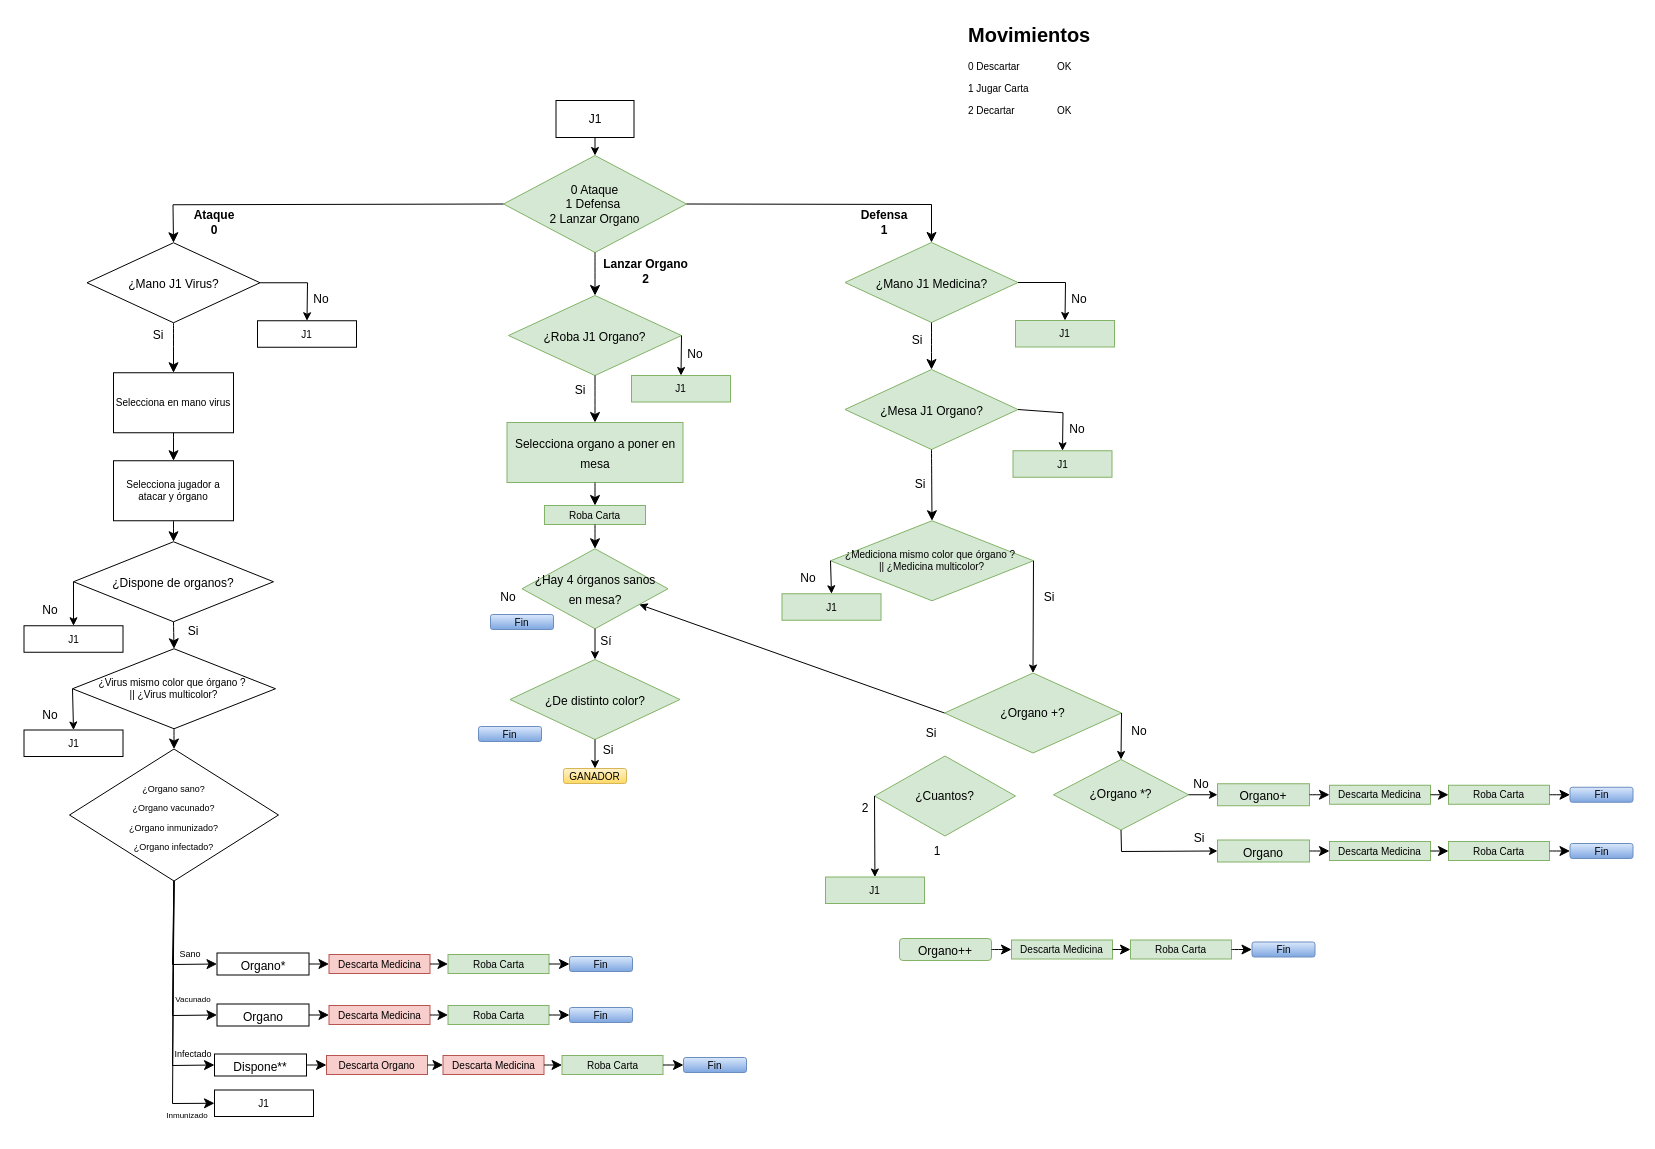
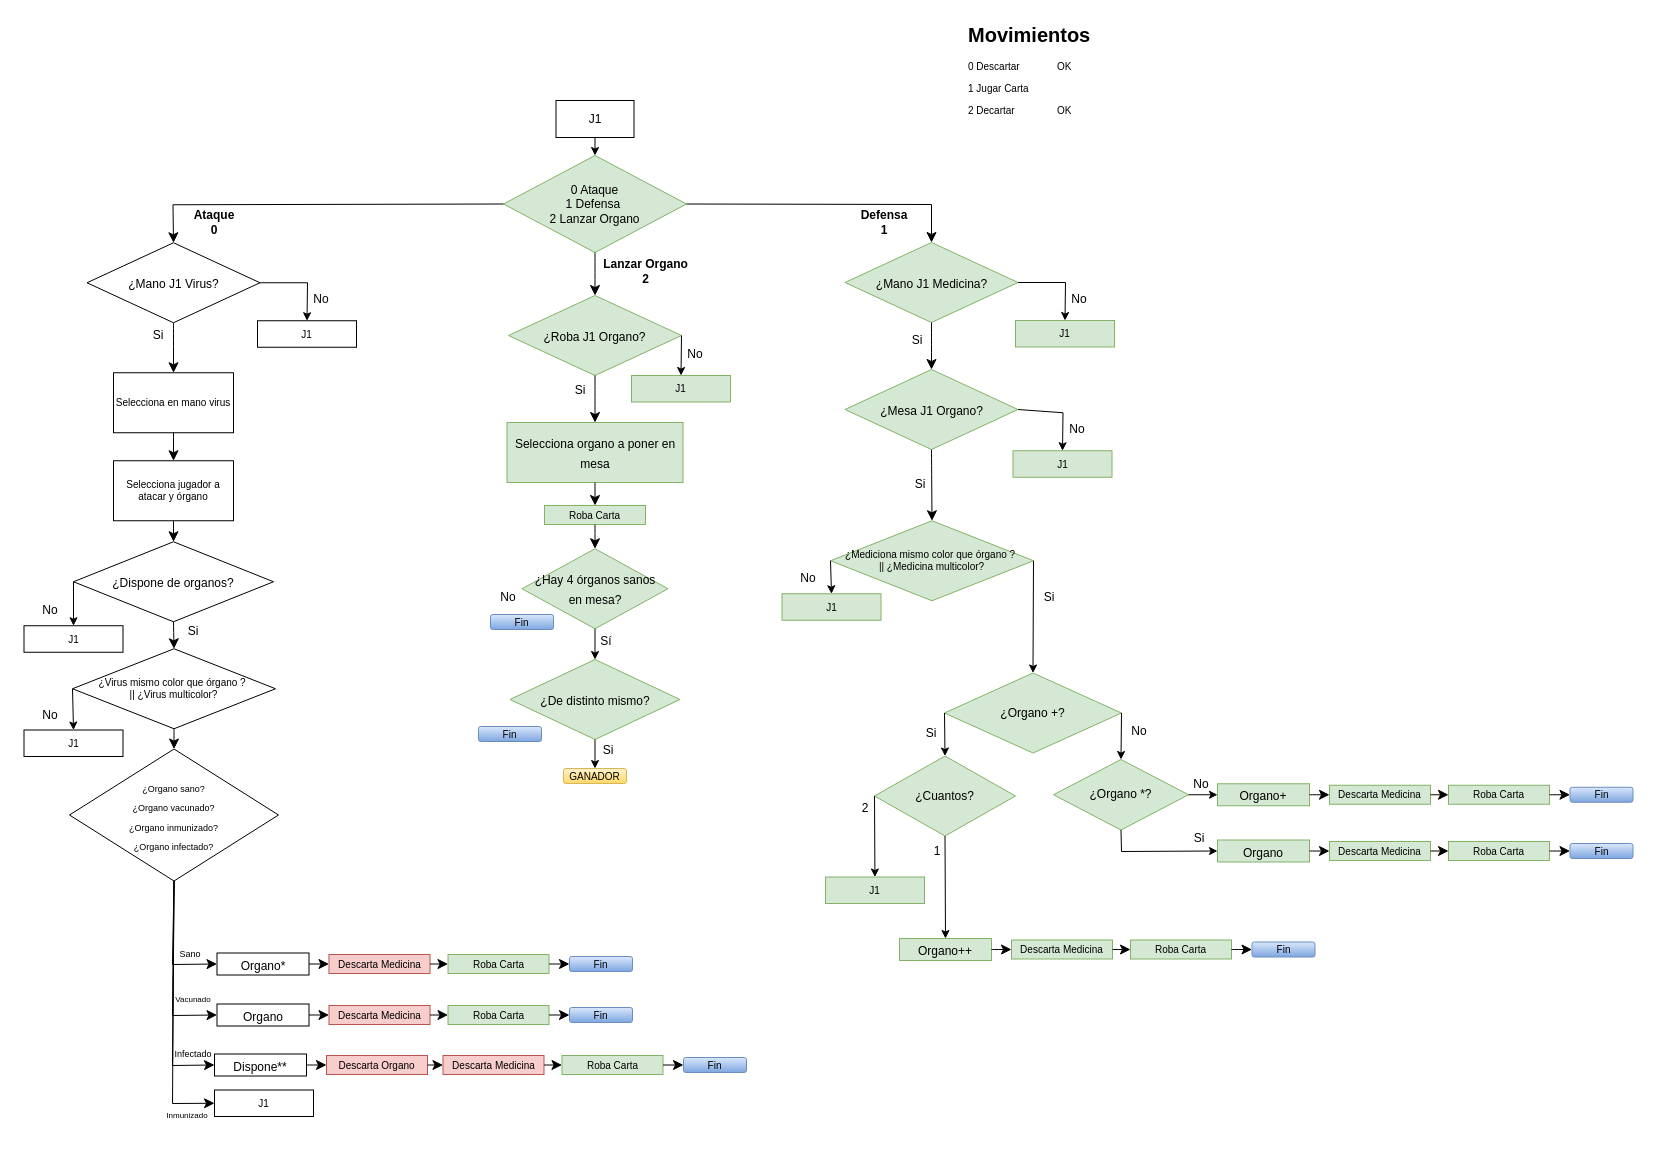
(795, 660) -> (945, 731)
(596, 700) -> (596, 700)
none -> (945, 884)
(946, 950) -> (946, 950)
